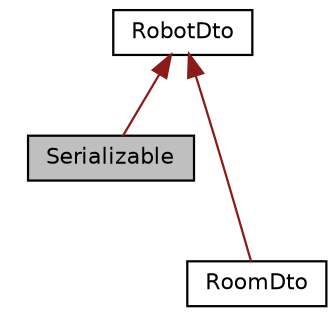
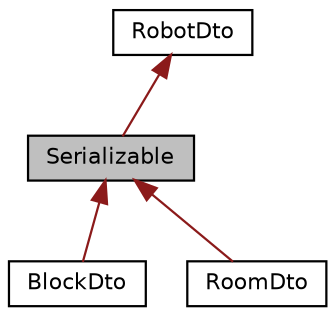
(224, 168) -> (192, 228)
none -> (77, 284)
